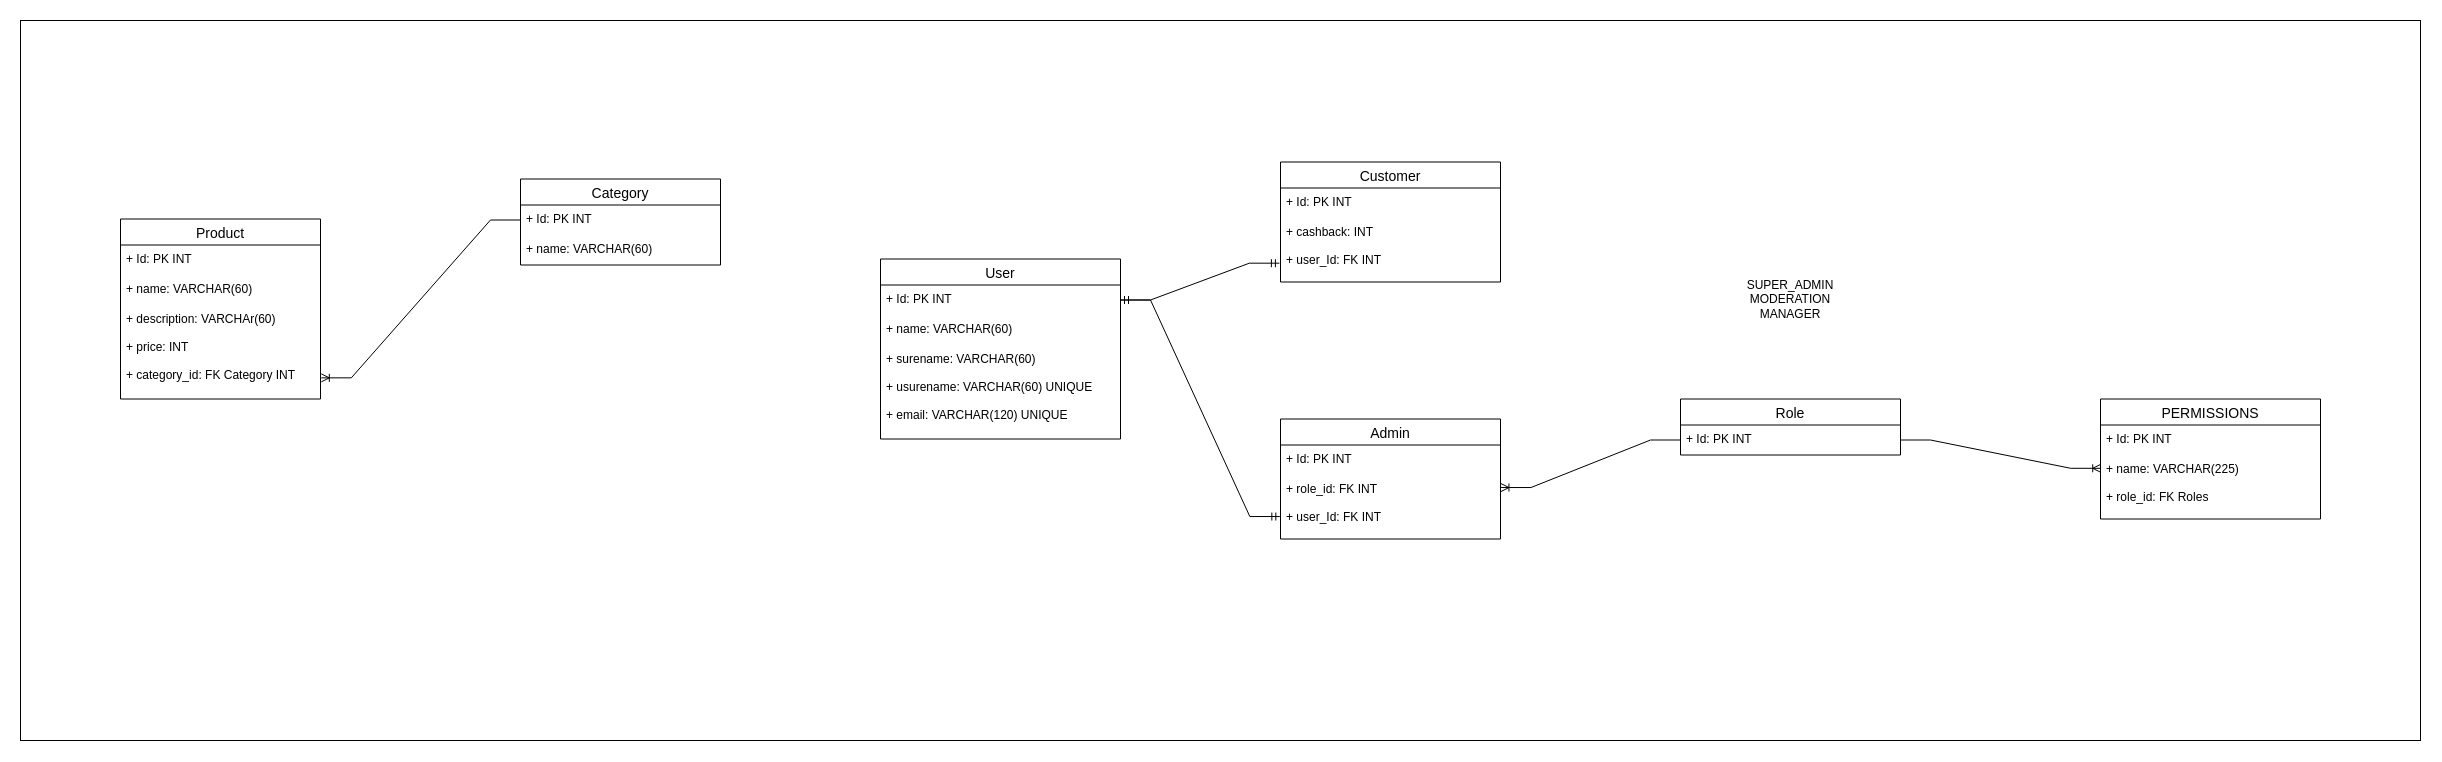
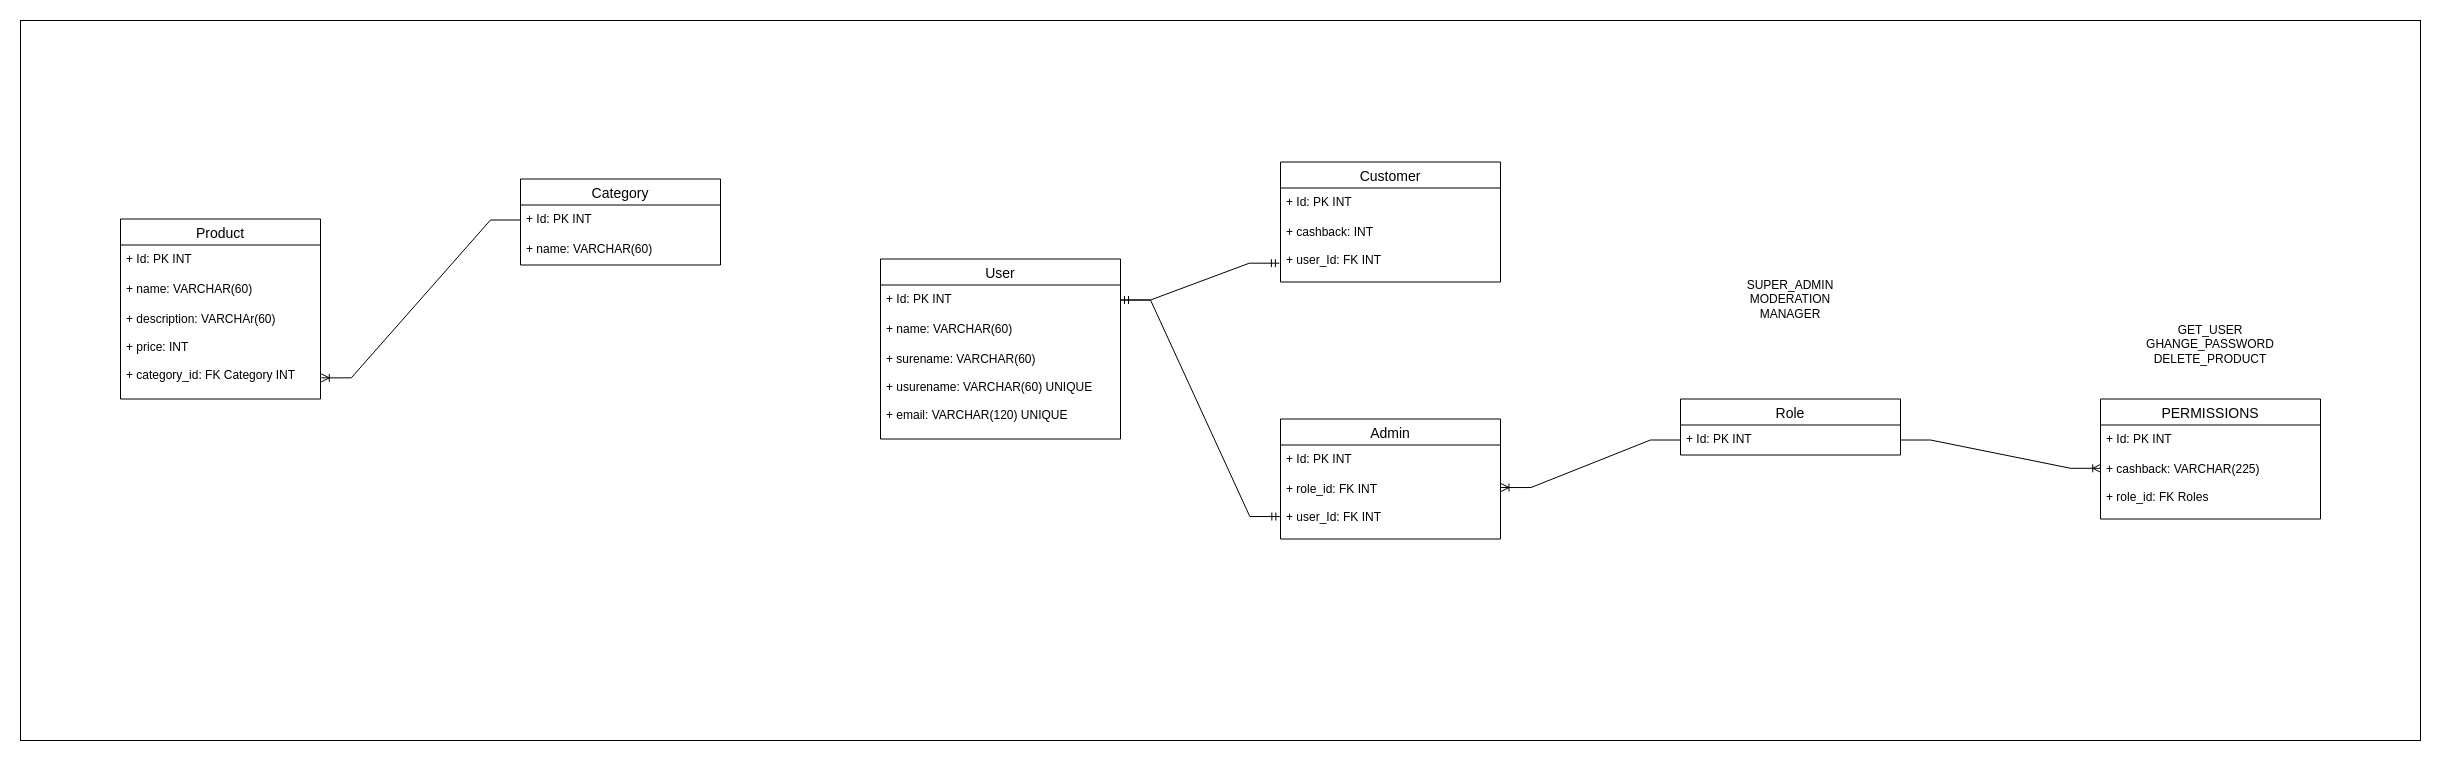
none -> (2211, 344)
(2169, 469) -> (2182, 469)
